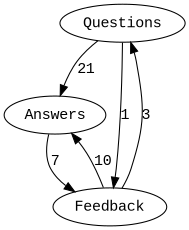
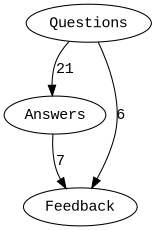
(125, 115) -> (121, 115)
(142, 122) -> none
(93, 164) -> none
